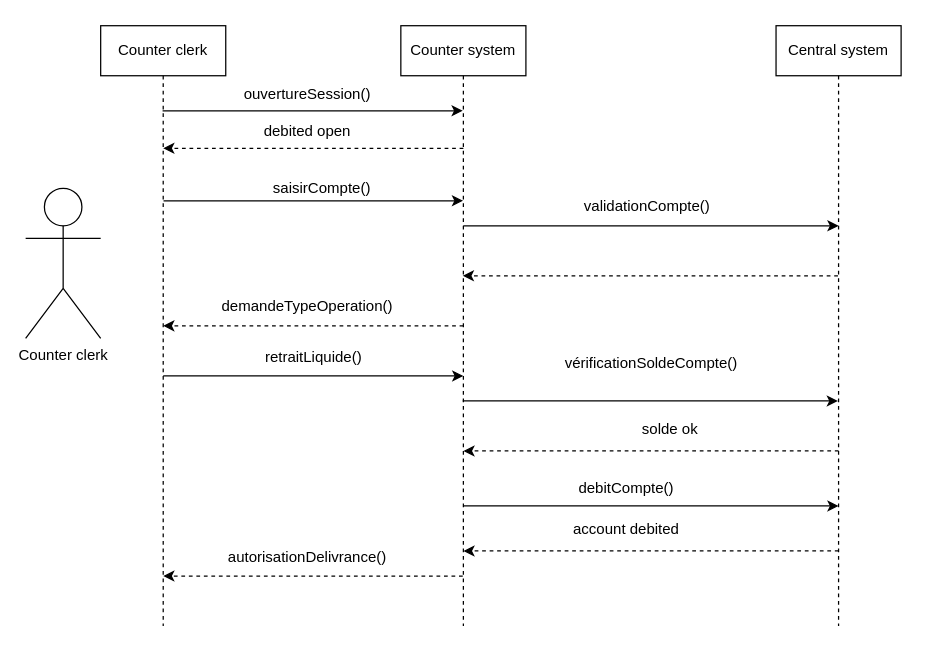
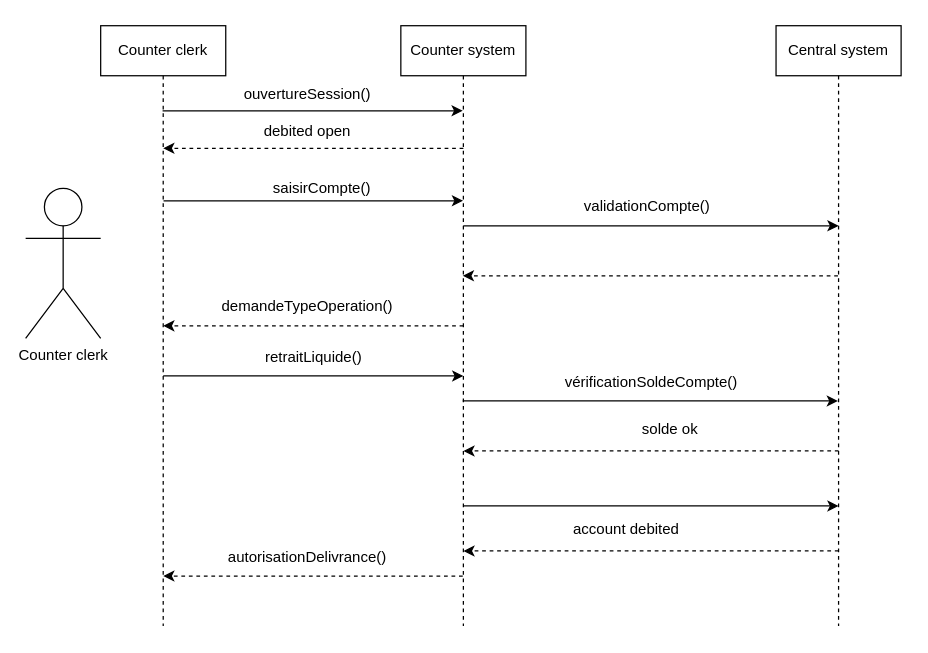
(651, 363) -> (651, 382)
(626, 488) -> none
